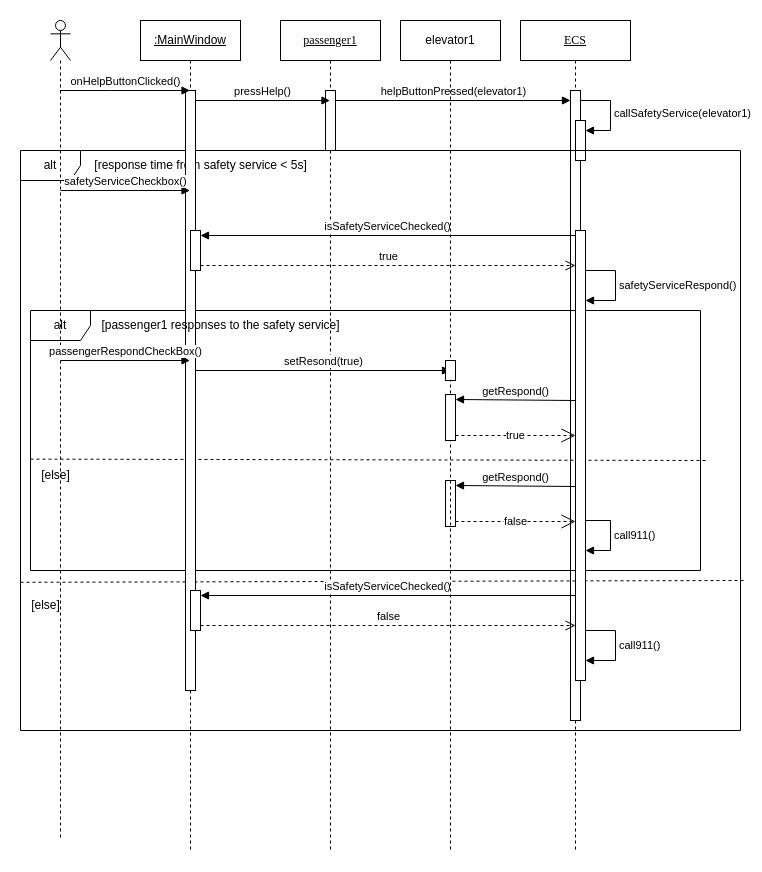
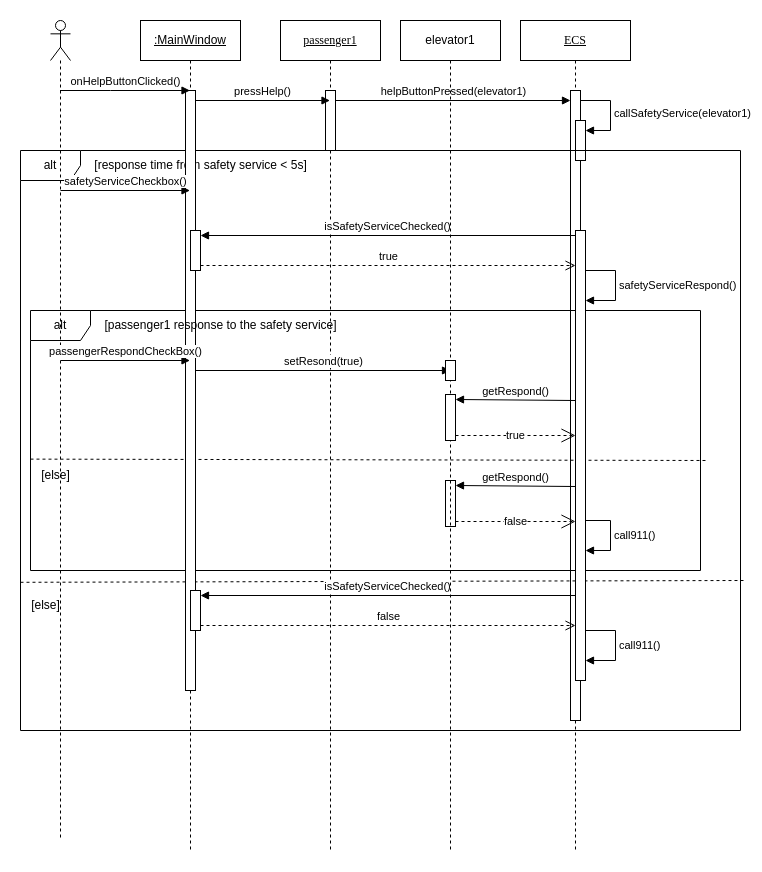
(221, 326) -> (221, 326)
